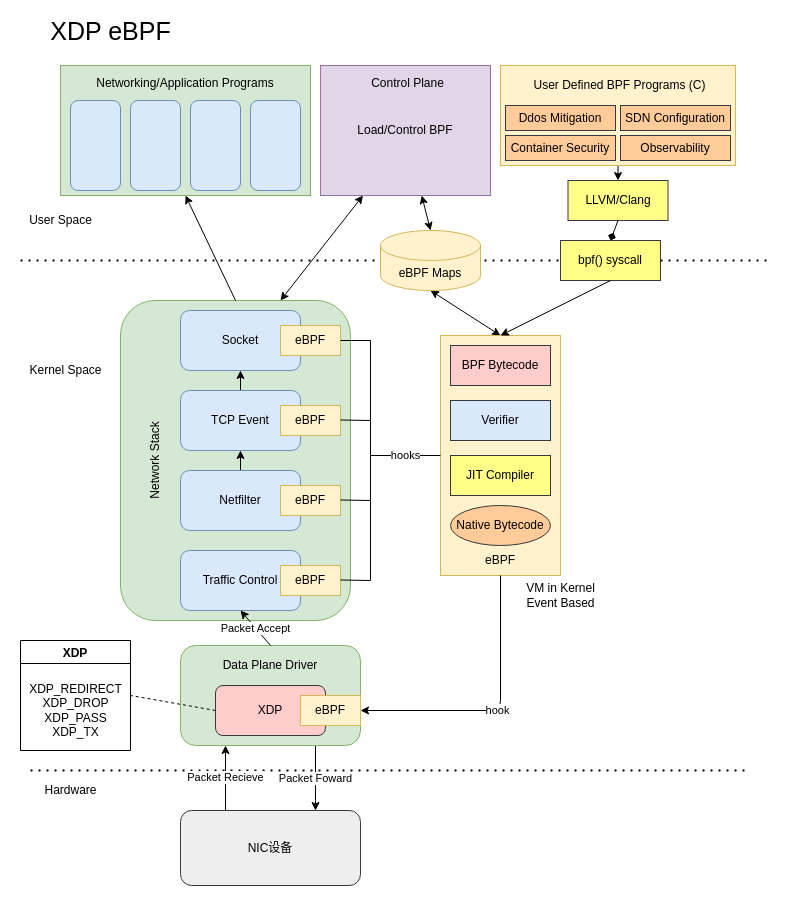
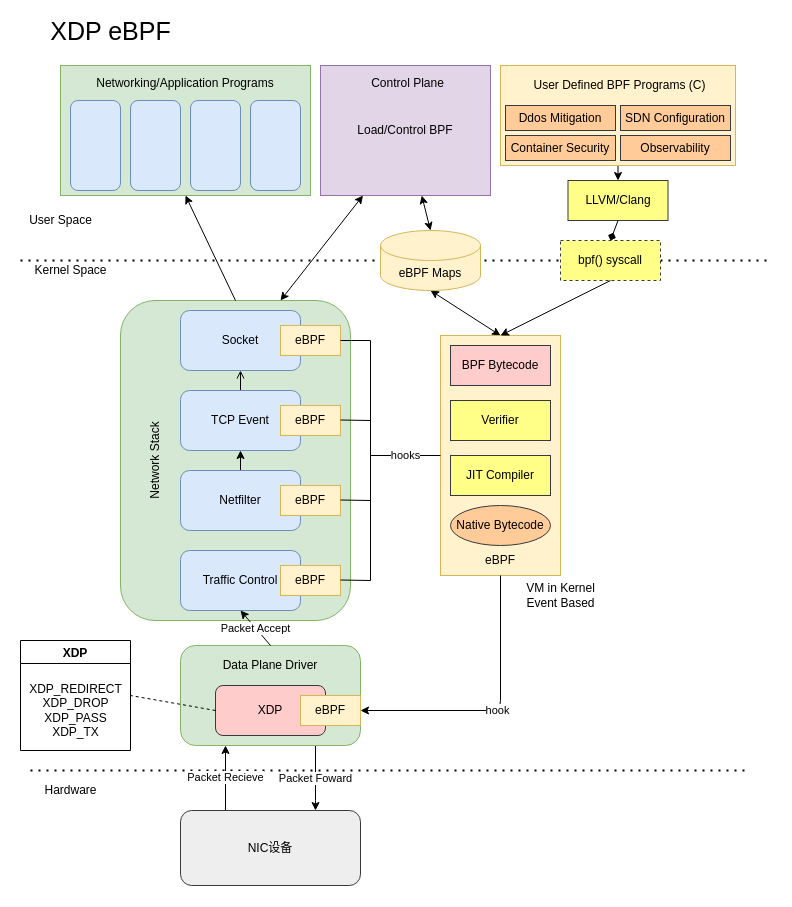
(611, 261) -> (611, 261)
(66, 371) -> (71, 271)
(241, 378) -> (241, 376)
(501, 421) -> (501, 421)
